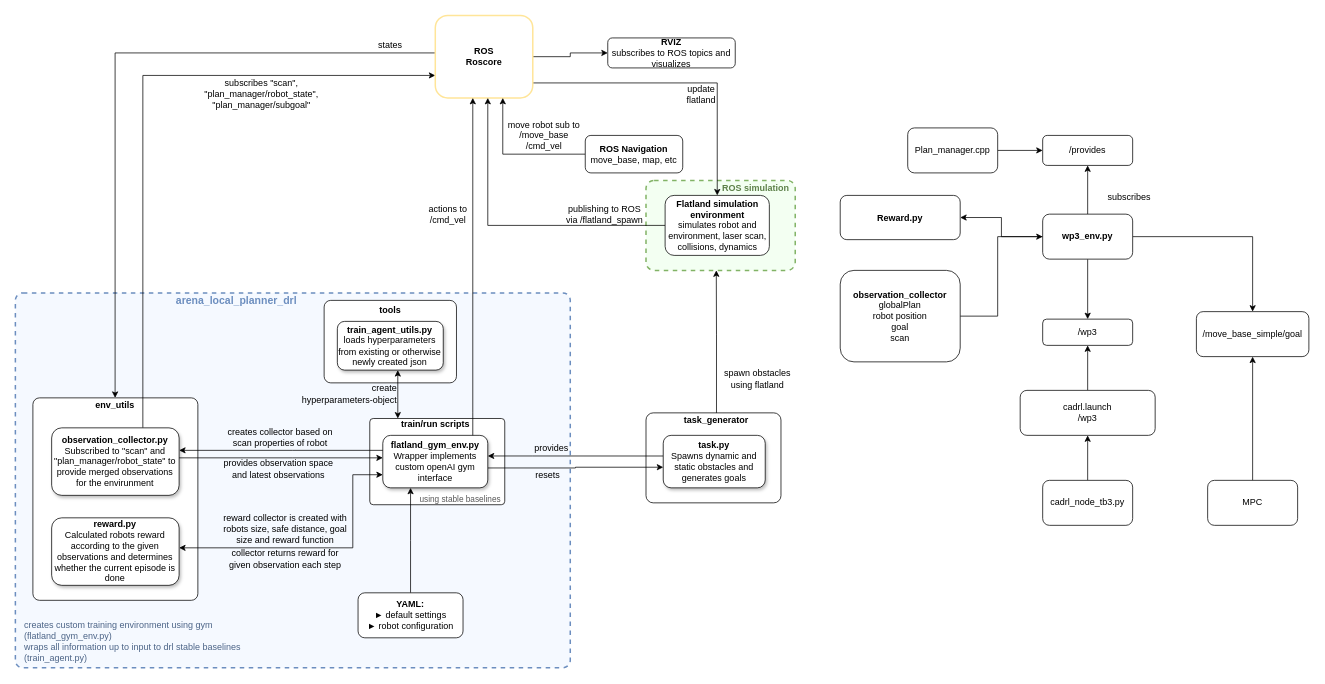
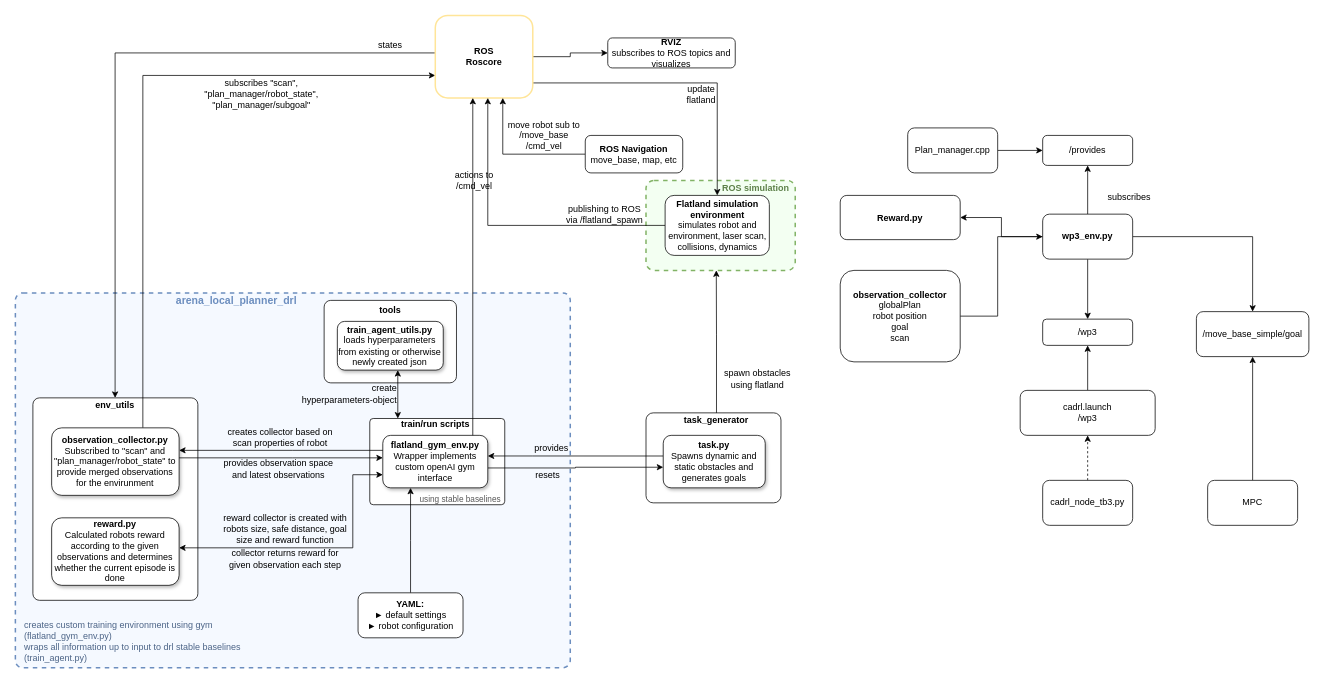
(448, 214) -> (474, 180)
(1088, 460) -> (1088, 460)
